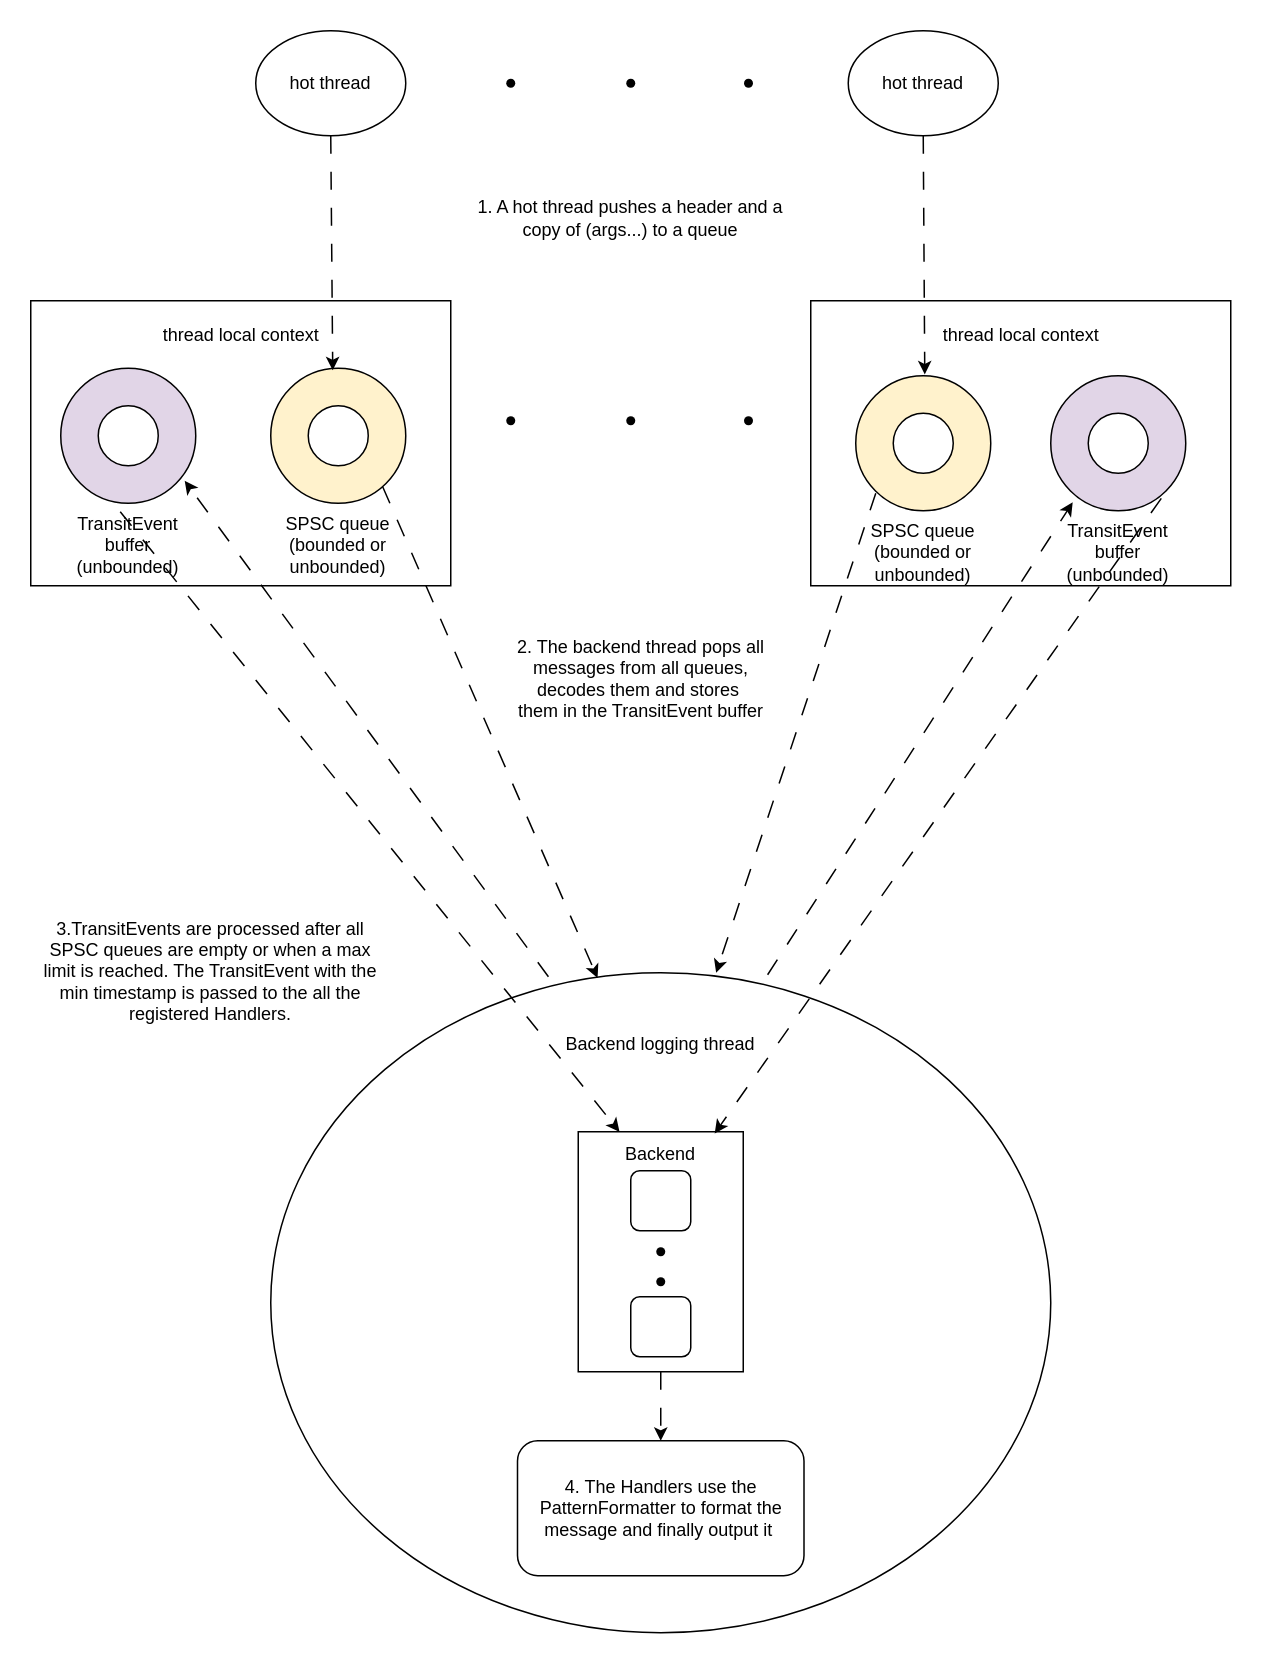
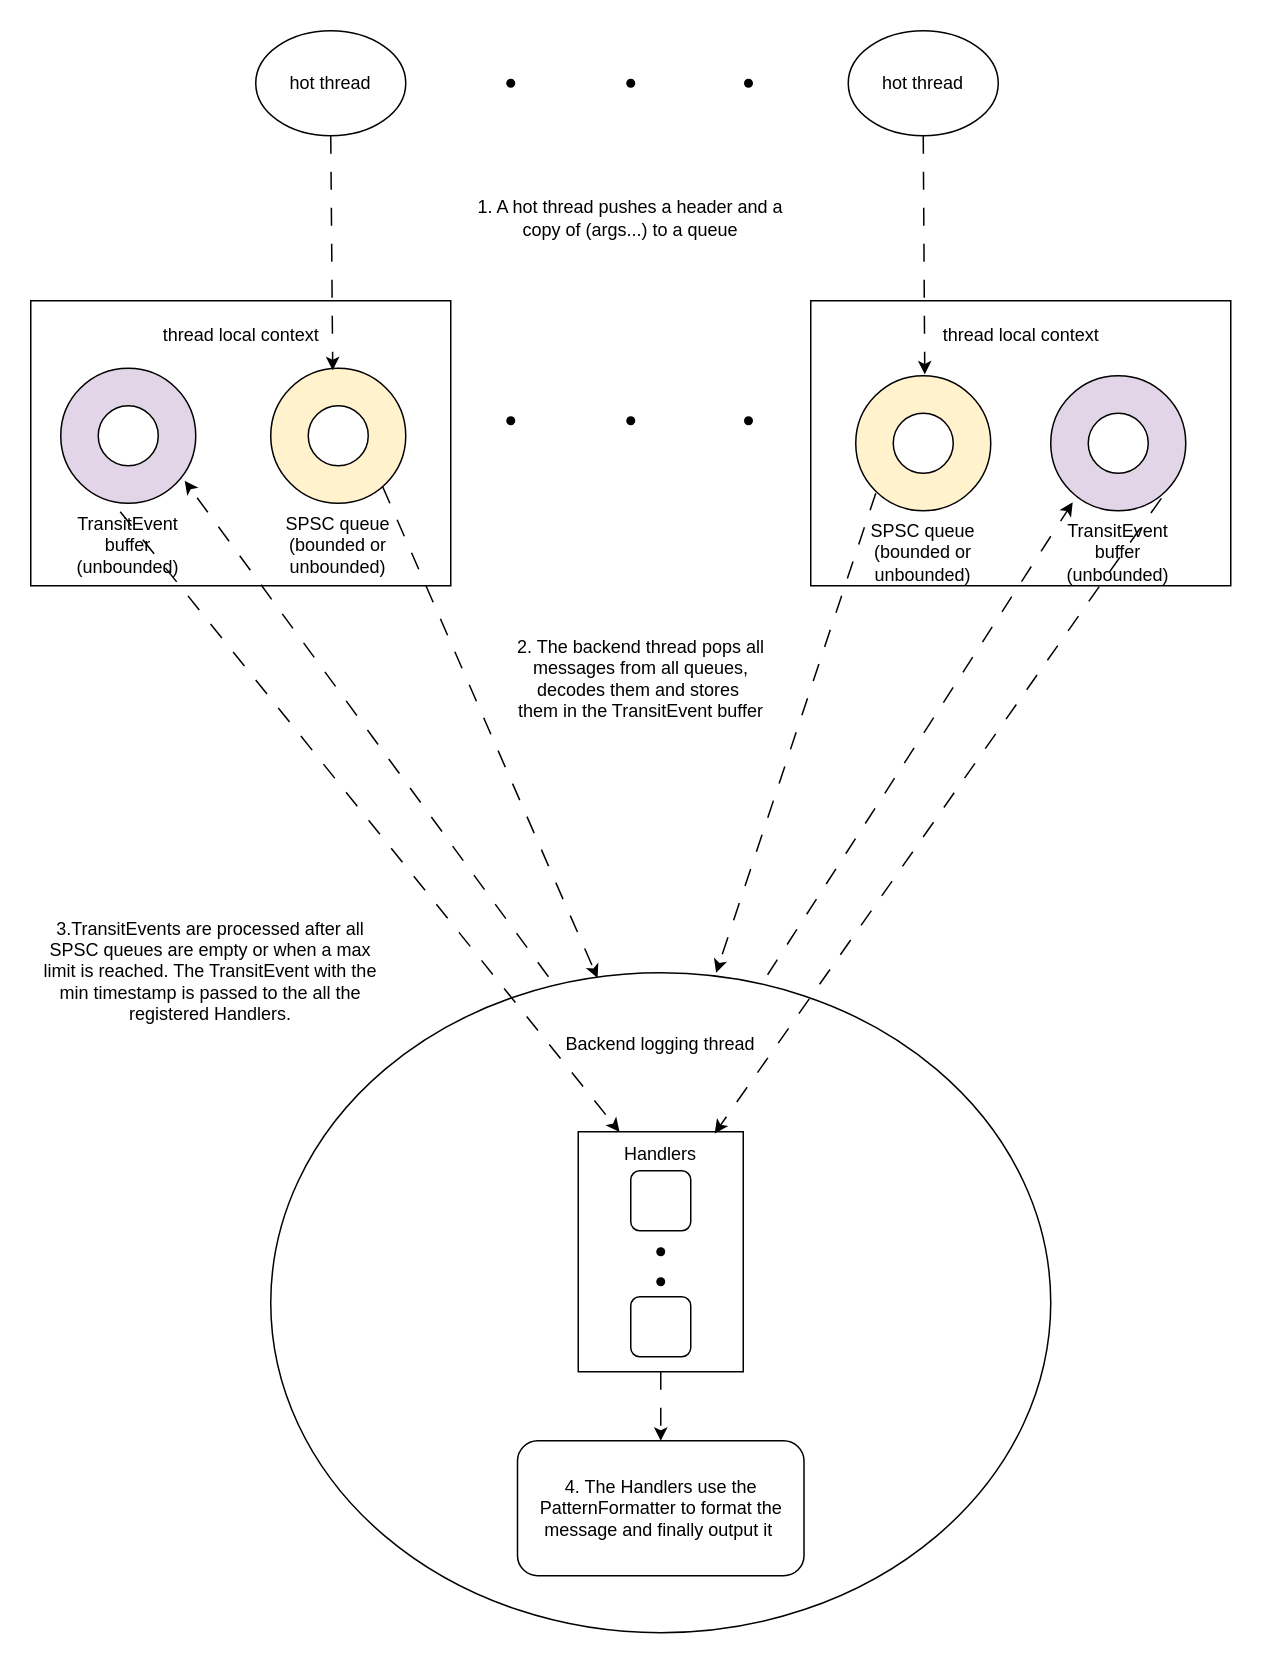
(661, 1154) -> (661, 1154)
